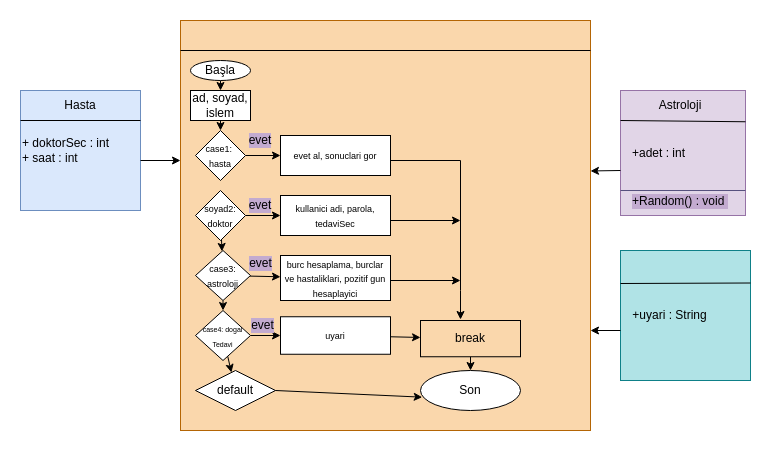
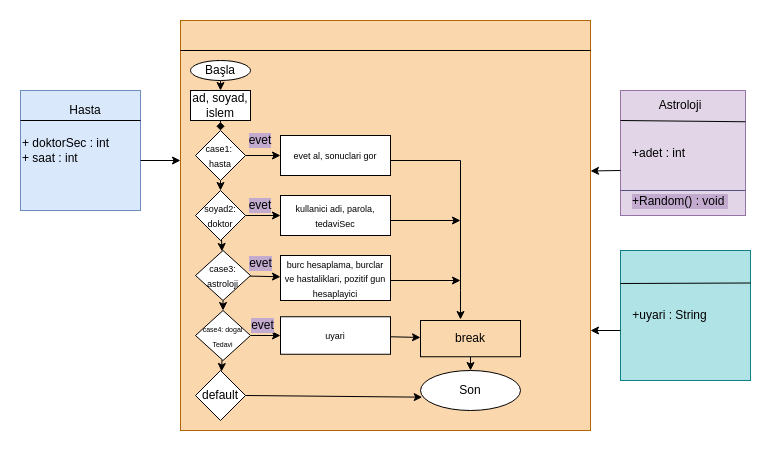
(81, 106) -> (86, 111)
(221, 123) -> (221, 122)
none -> (221, 182)
(236, 391) -> (221, 396)
